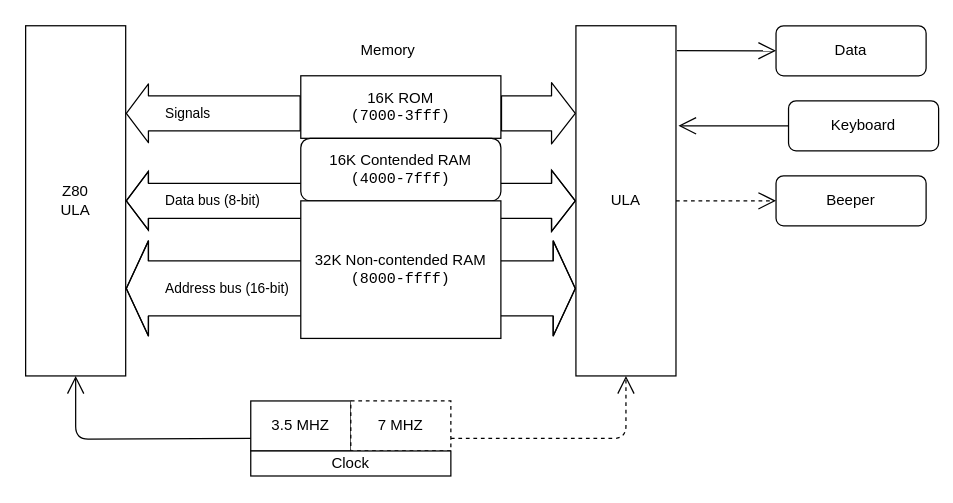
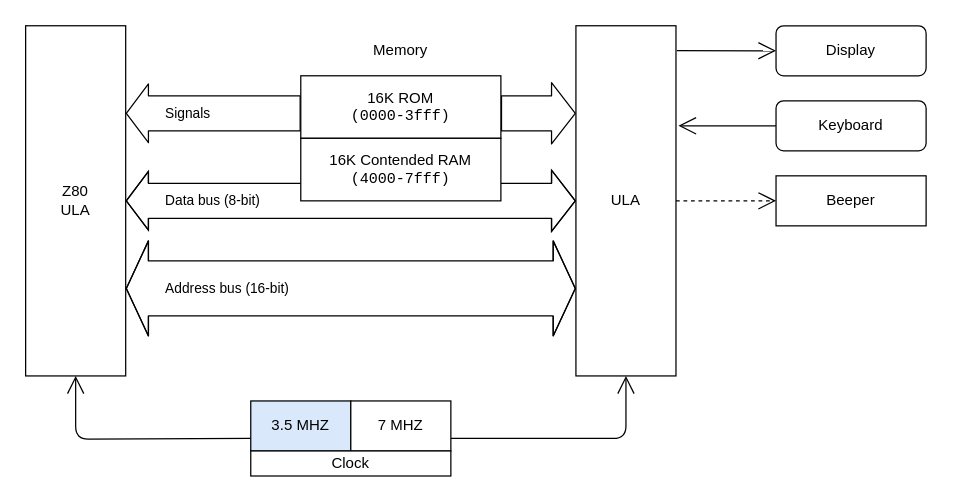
(388, 51) -> (401, 51)
(851, 51) -> (851, 51)
(401, 107) -> (401, 107)
(863, 126) -> (851, 126)
(401, 169) -> (401, 169)
(851, 201) -> (851, 201)
(401, 269) -> none
(301, 426) -> (301, 426)
(401, 426) -> (401, 426)
(560, 438) -> (560, 438)
